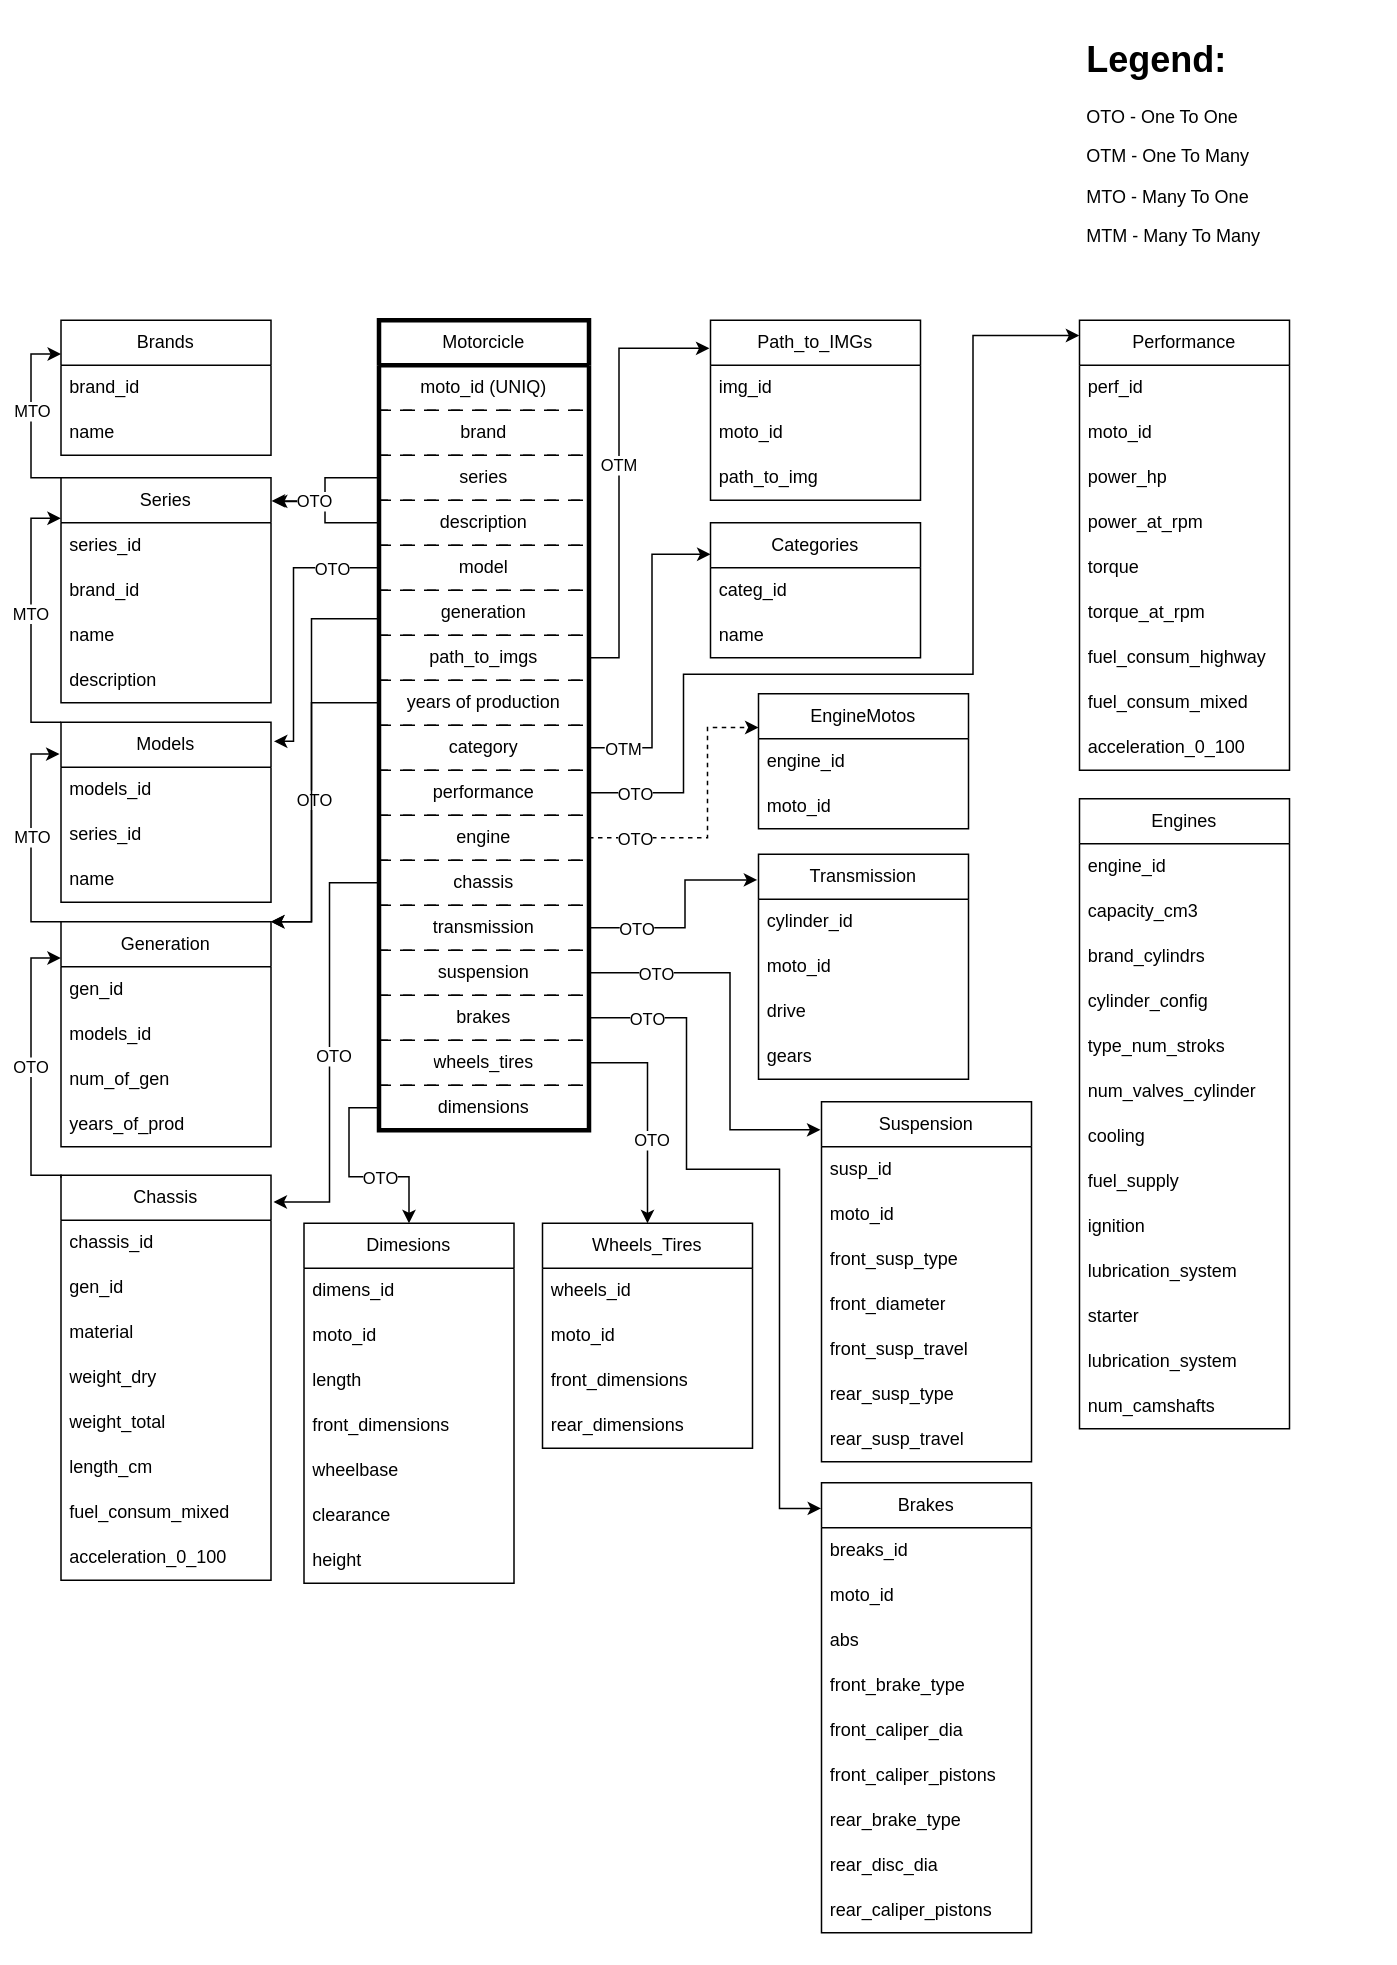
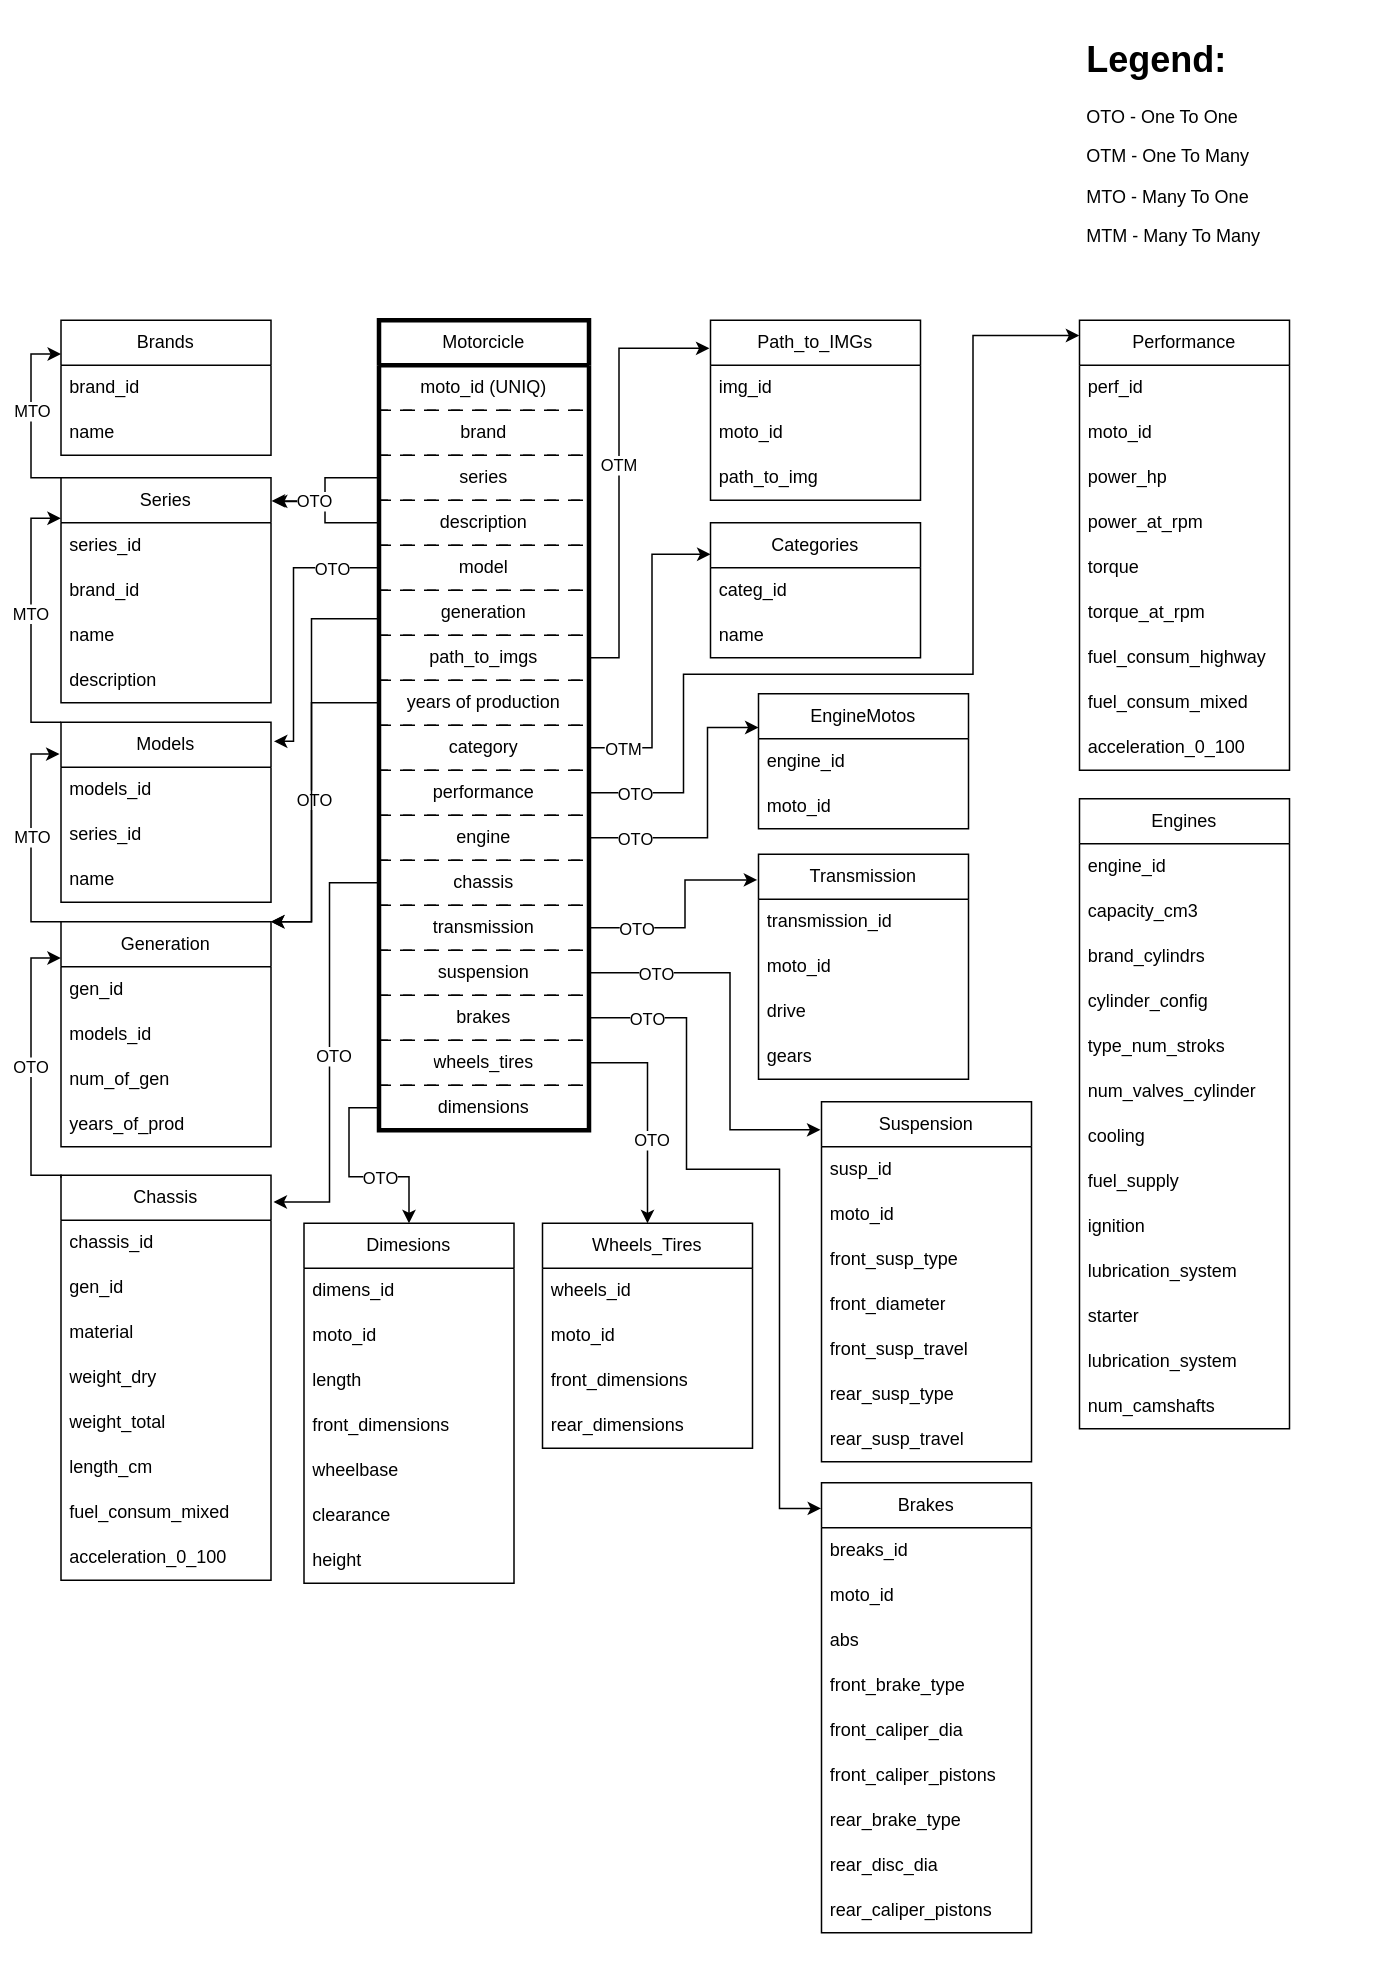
(707, 789) -> (707, 789)
(816, 922) -> (836, 922)
